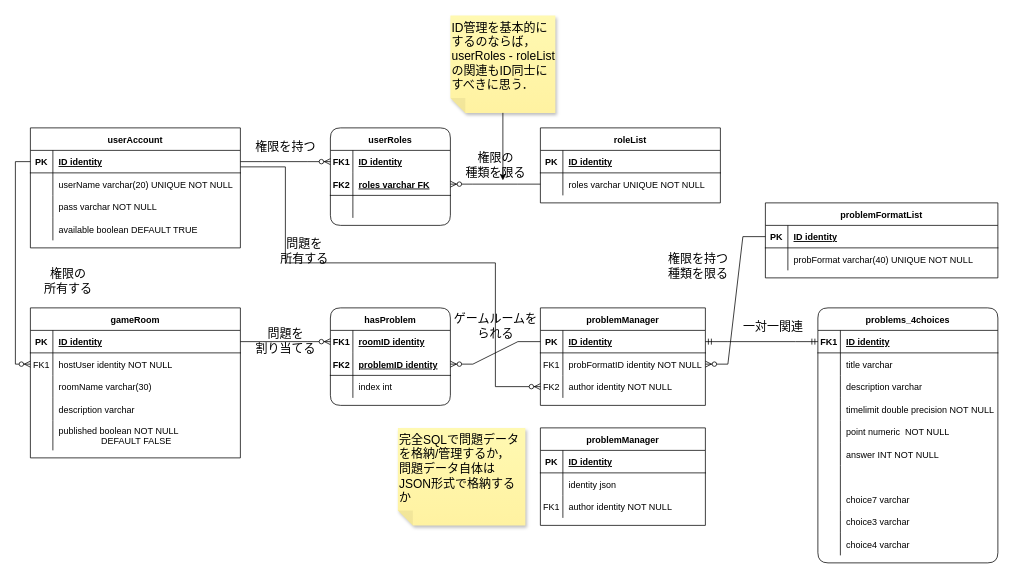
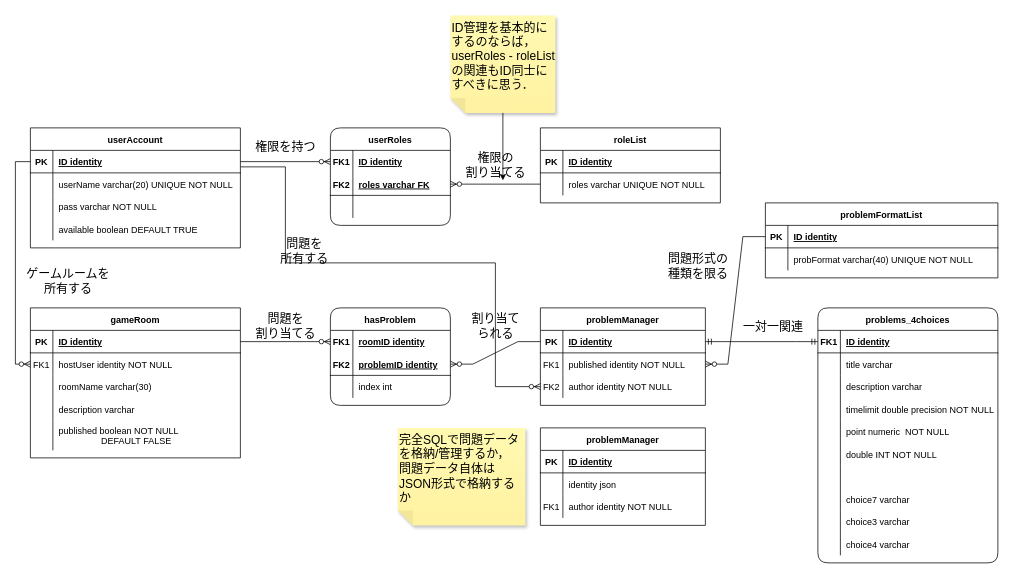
(496, 165) -> (496, 165)
(698, 267) -> (698, 267)
(68, 282) -> (68, 282)
(496, 327) -> (496, 327)
(285, 342) -> (285, 327)
(638, 365) -> (628, 365)
(890, 455) -> (889, 455)
